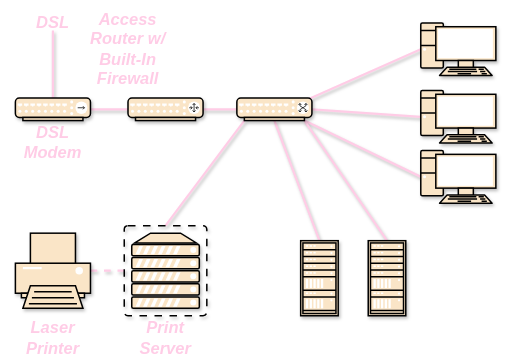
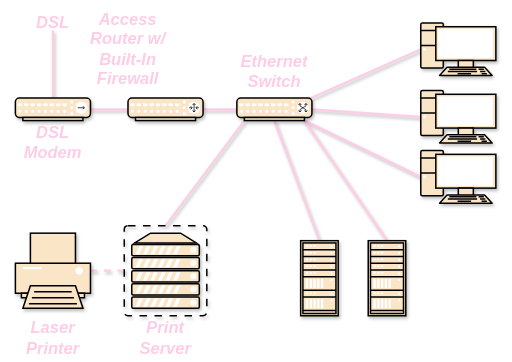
none -> (274, 72)
